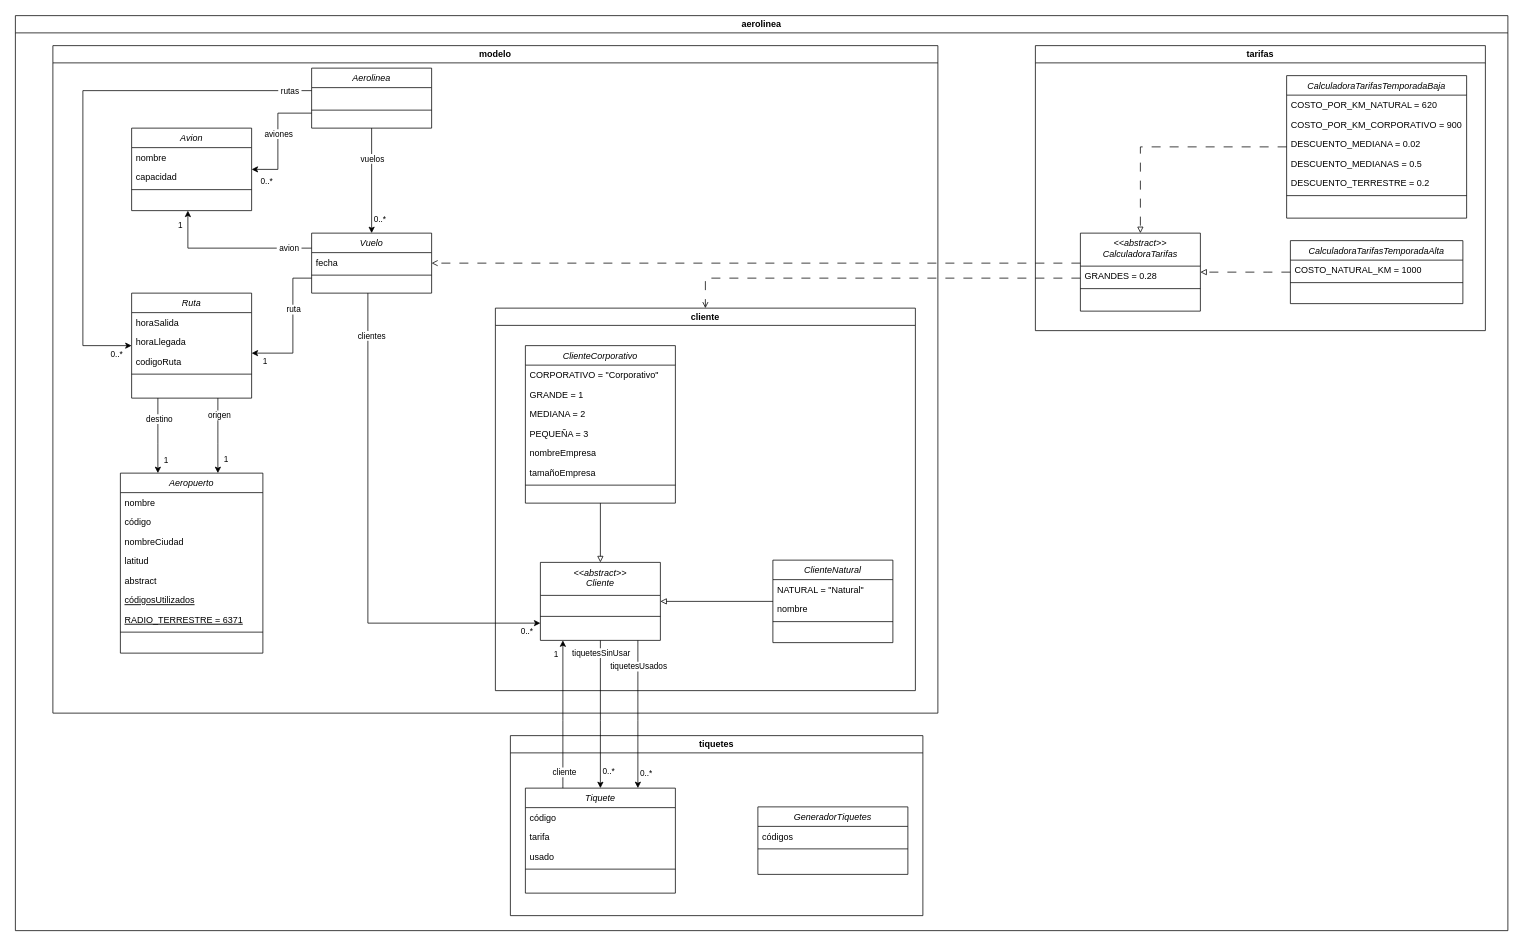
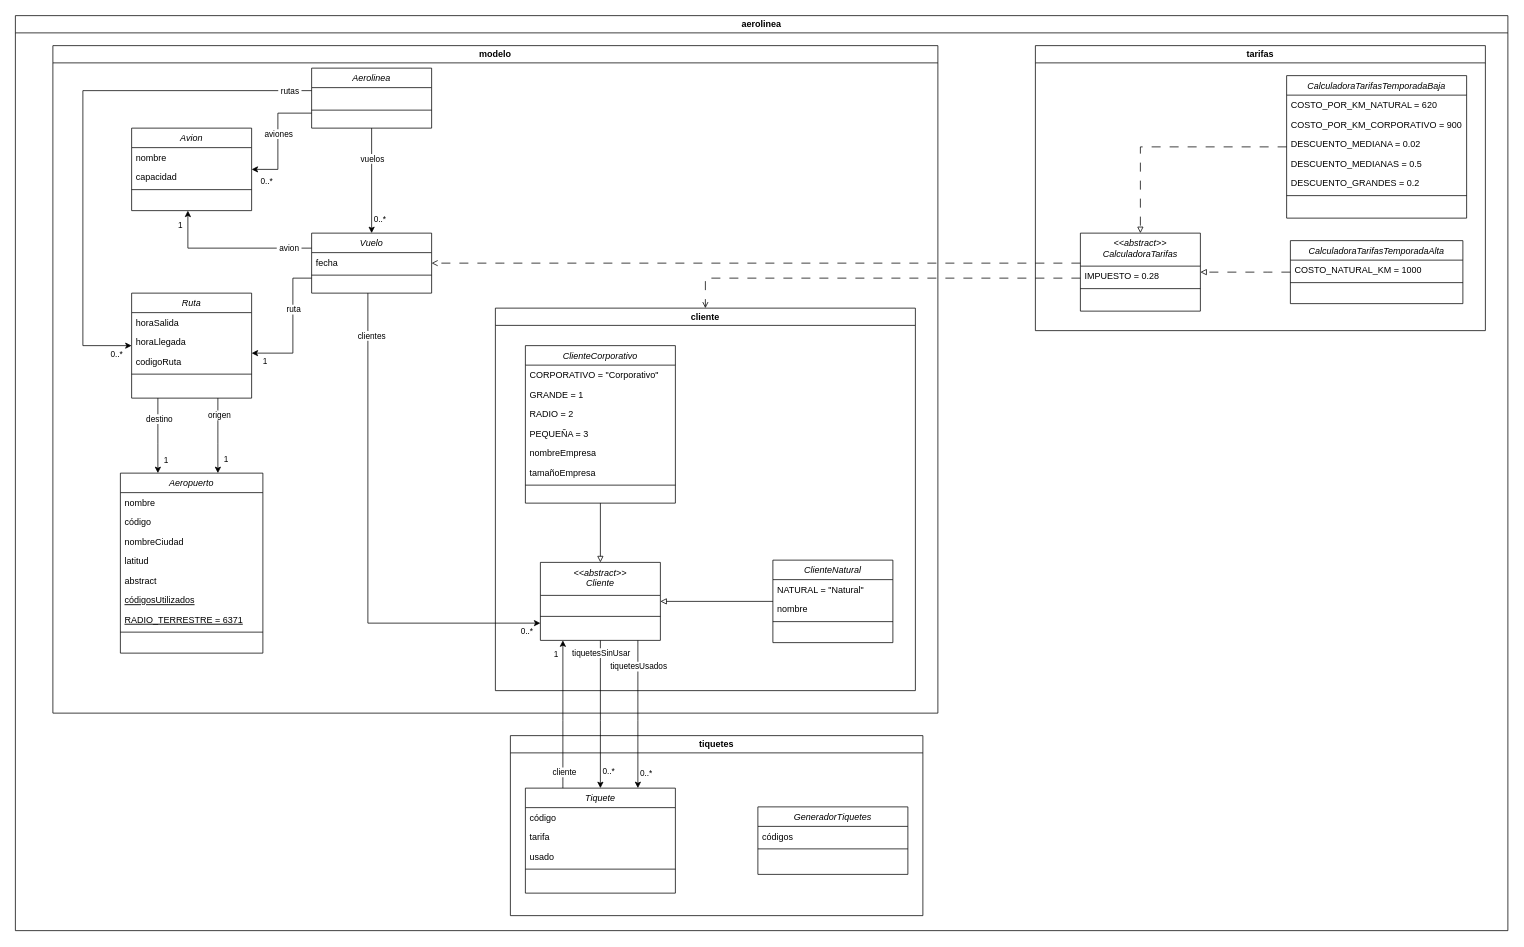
(1350, 183) -> (1345, 183)
(1116, 276) -> (1119, 276)
(555, 414) -> (550, 414)
